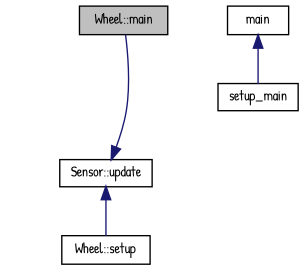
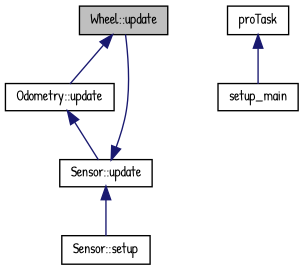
(124, 20) -> (124, 20)
(258, 20) -> (258, 20)
none -> (60, 97)
(106, 250) -> (106, 250)
